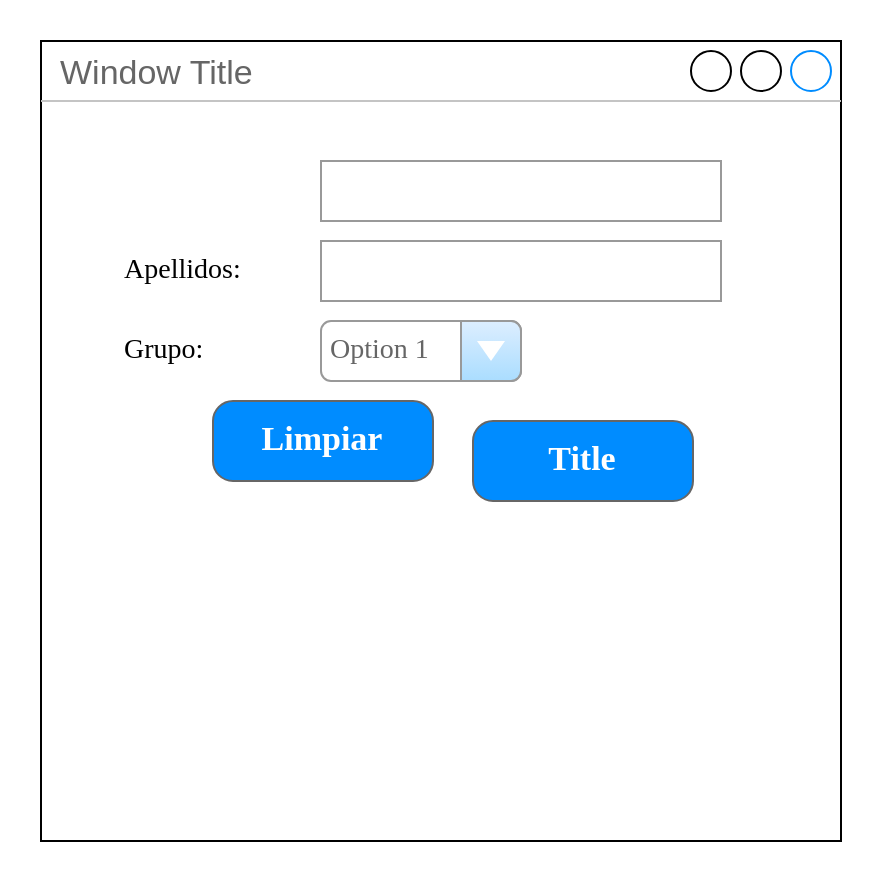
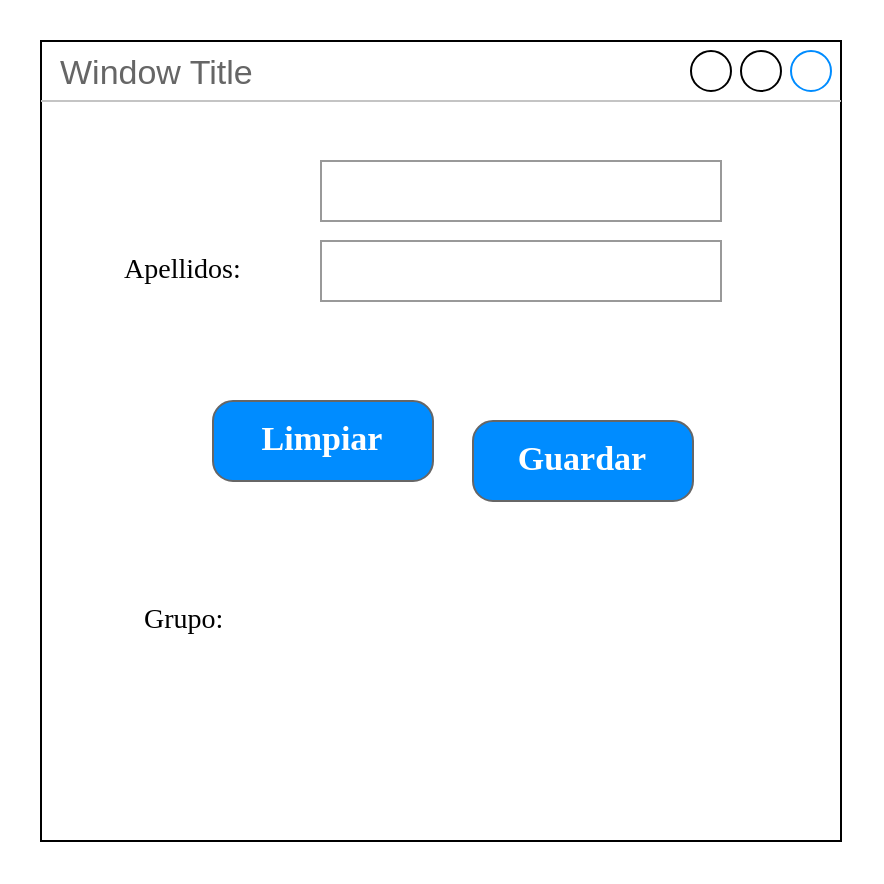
(201, 351) -> (221, 621)
(421, 351) -> none
(583, 461) -> (583, 461)
